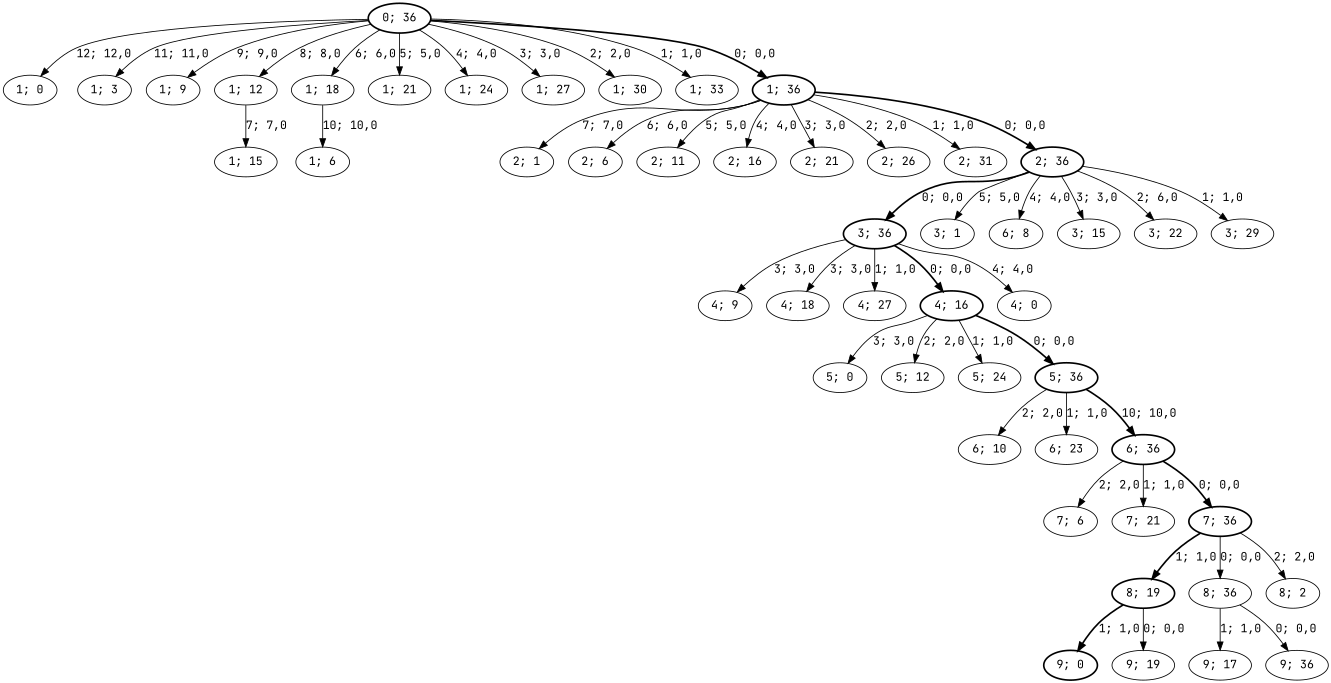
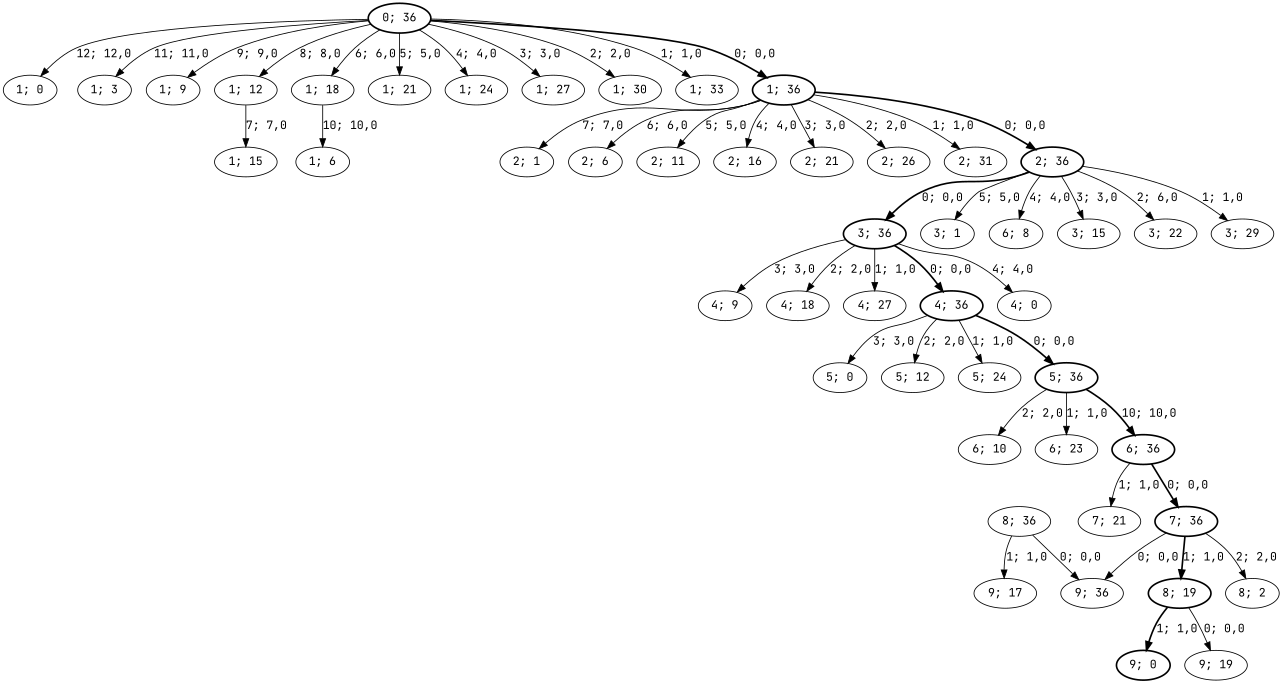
(851, 270) -> (851, 270)
(952, 306) -> (952, 306)
(1071, 521) -> none
(1220, 553) -> (1137, 551)
